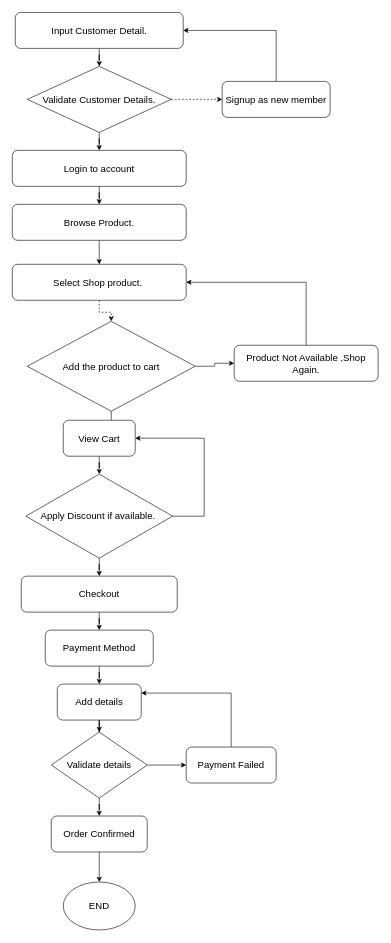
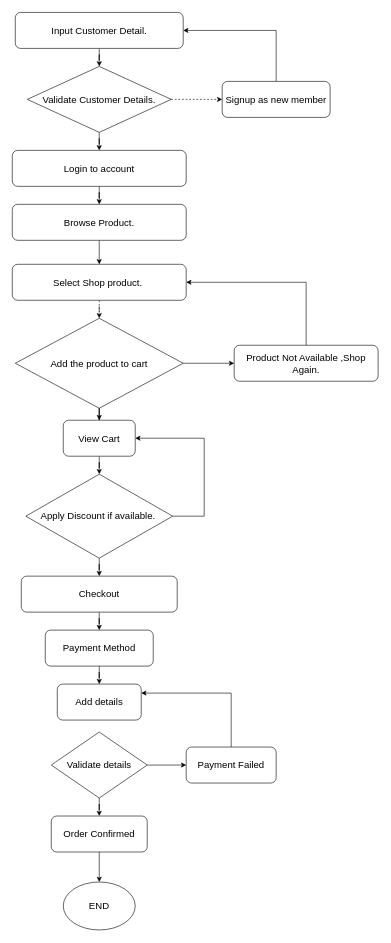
(111, 366) -> (99, 363)
(99, 728) -> none
